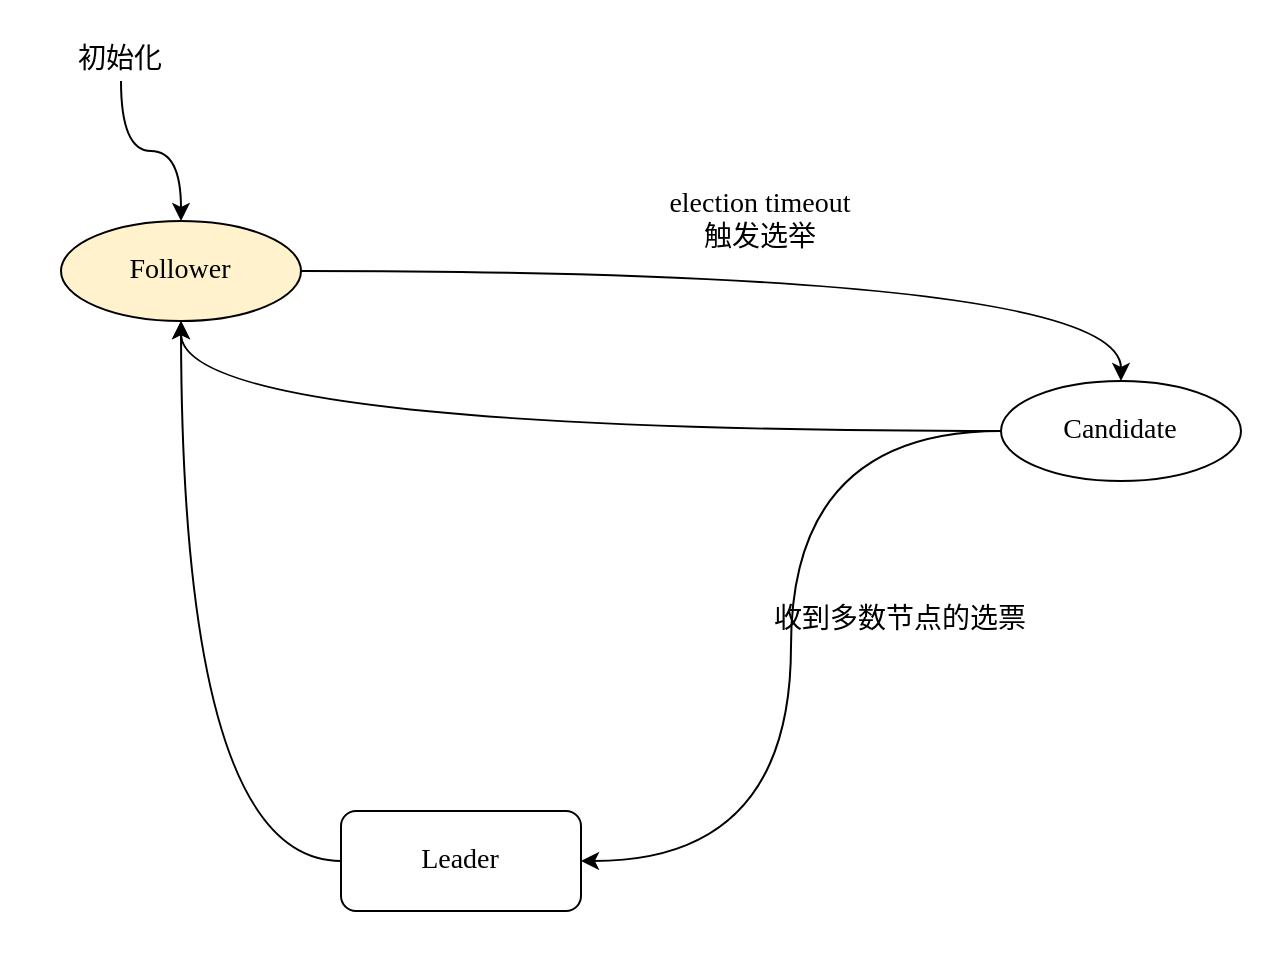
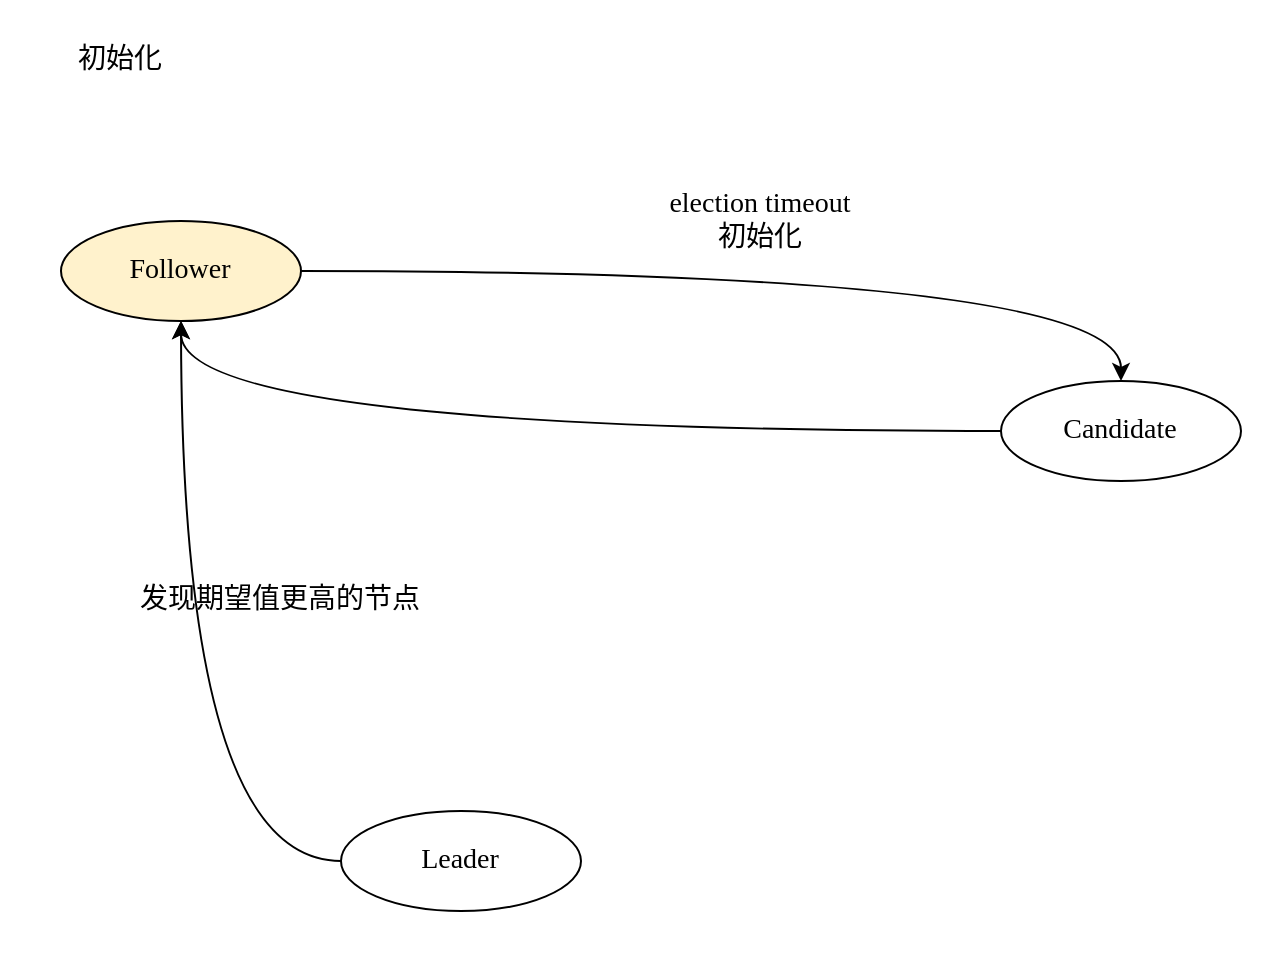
(143, 149) -> none
(761, 221) -> (761, 221)
none -> (281, 601)
(901, 621) -> none
(791, 655) -> none
(461, 861) -> (461, 861)
